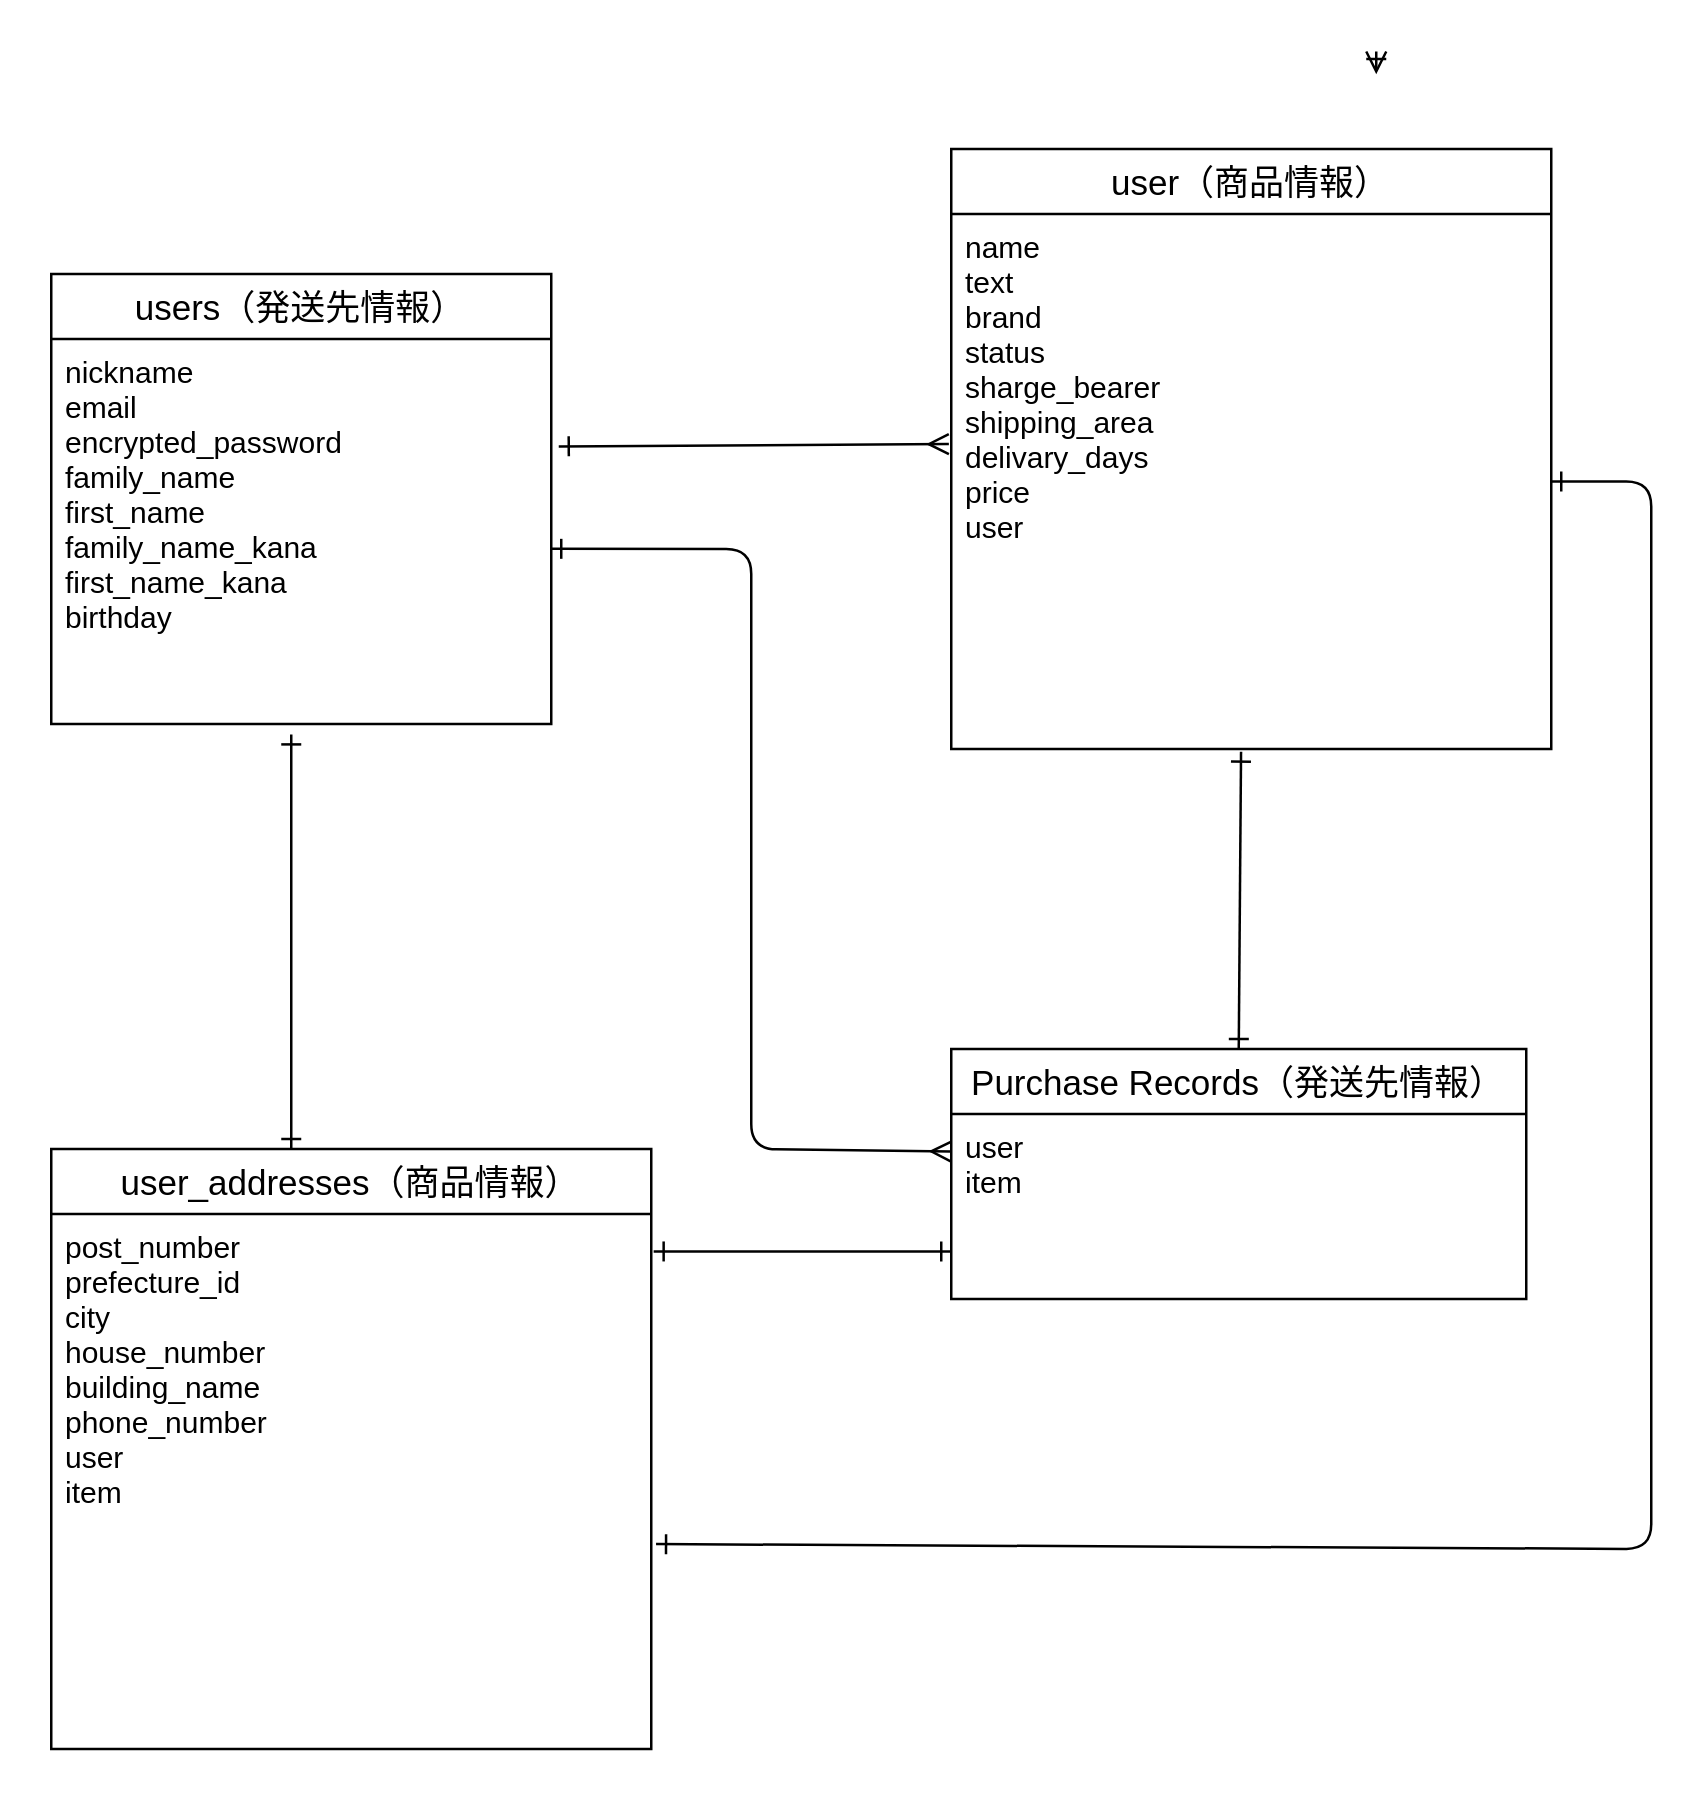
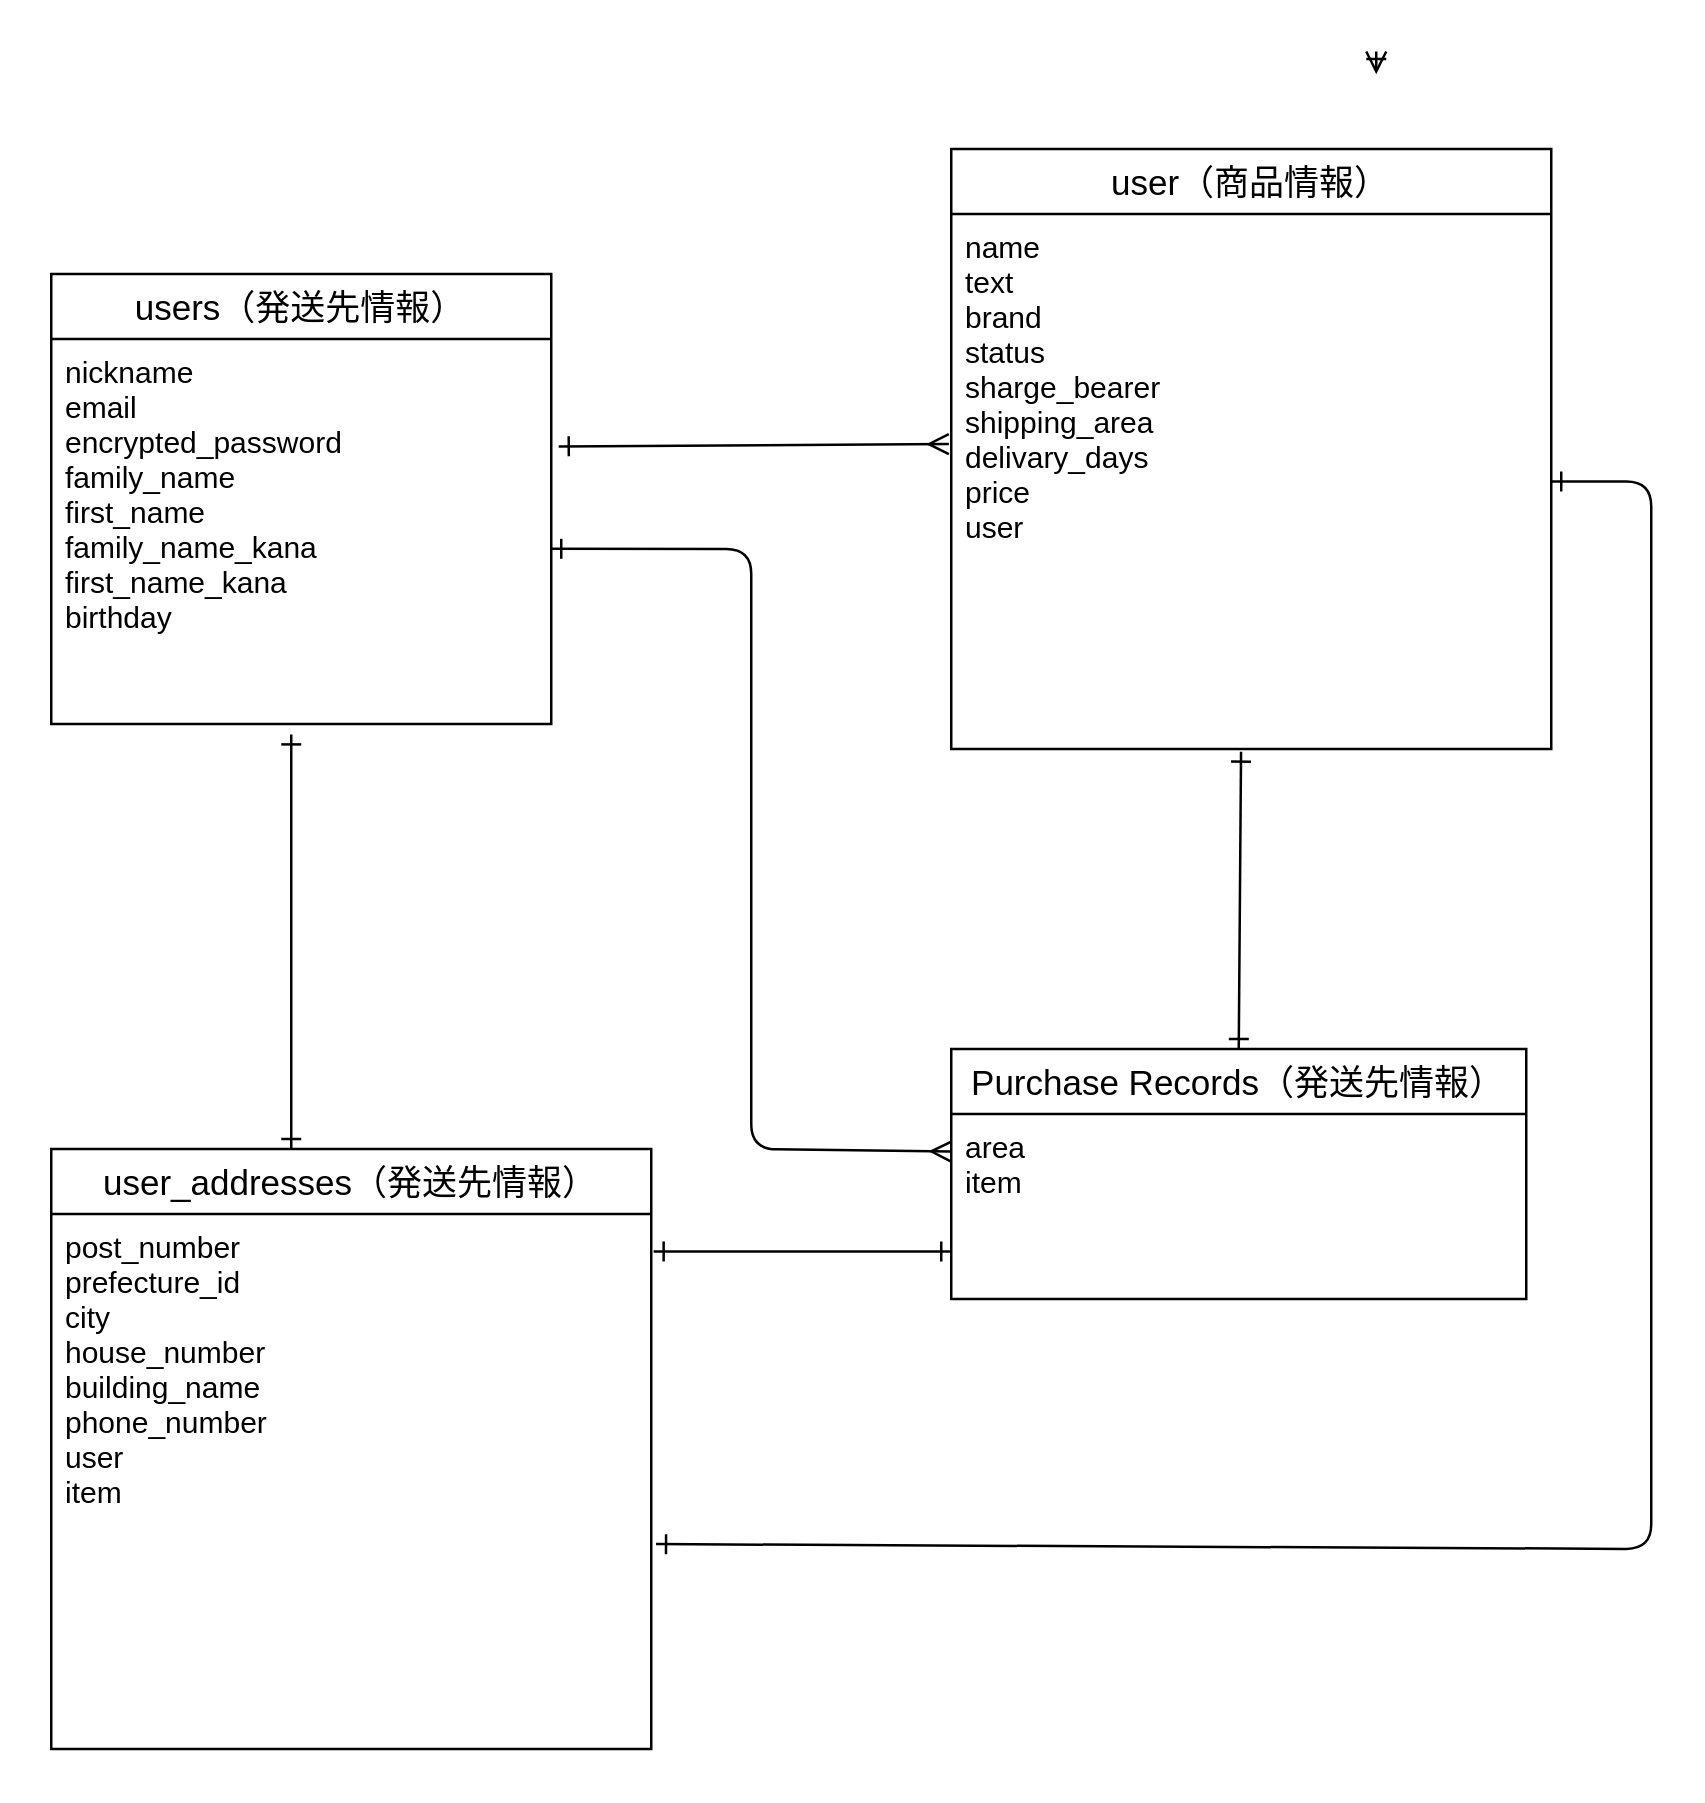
(999, 1148) -> (999, 1148)
(350, 1183) -> (350, 1183)
